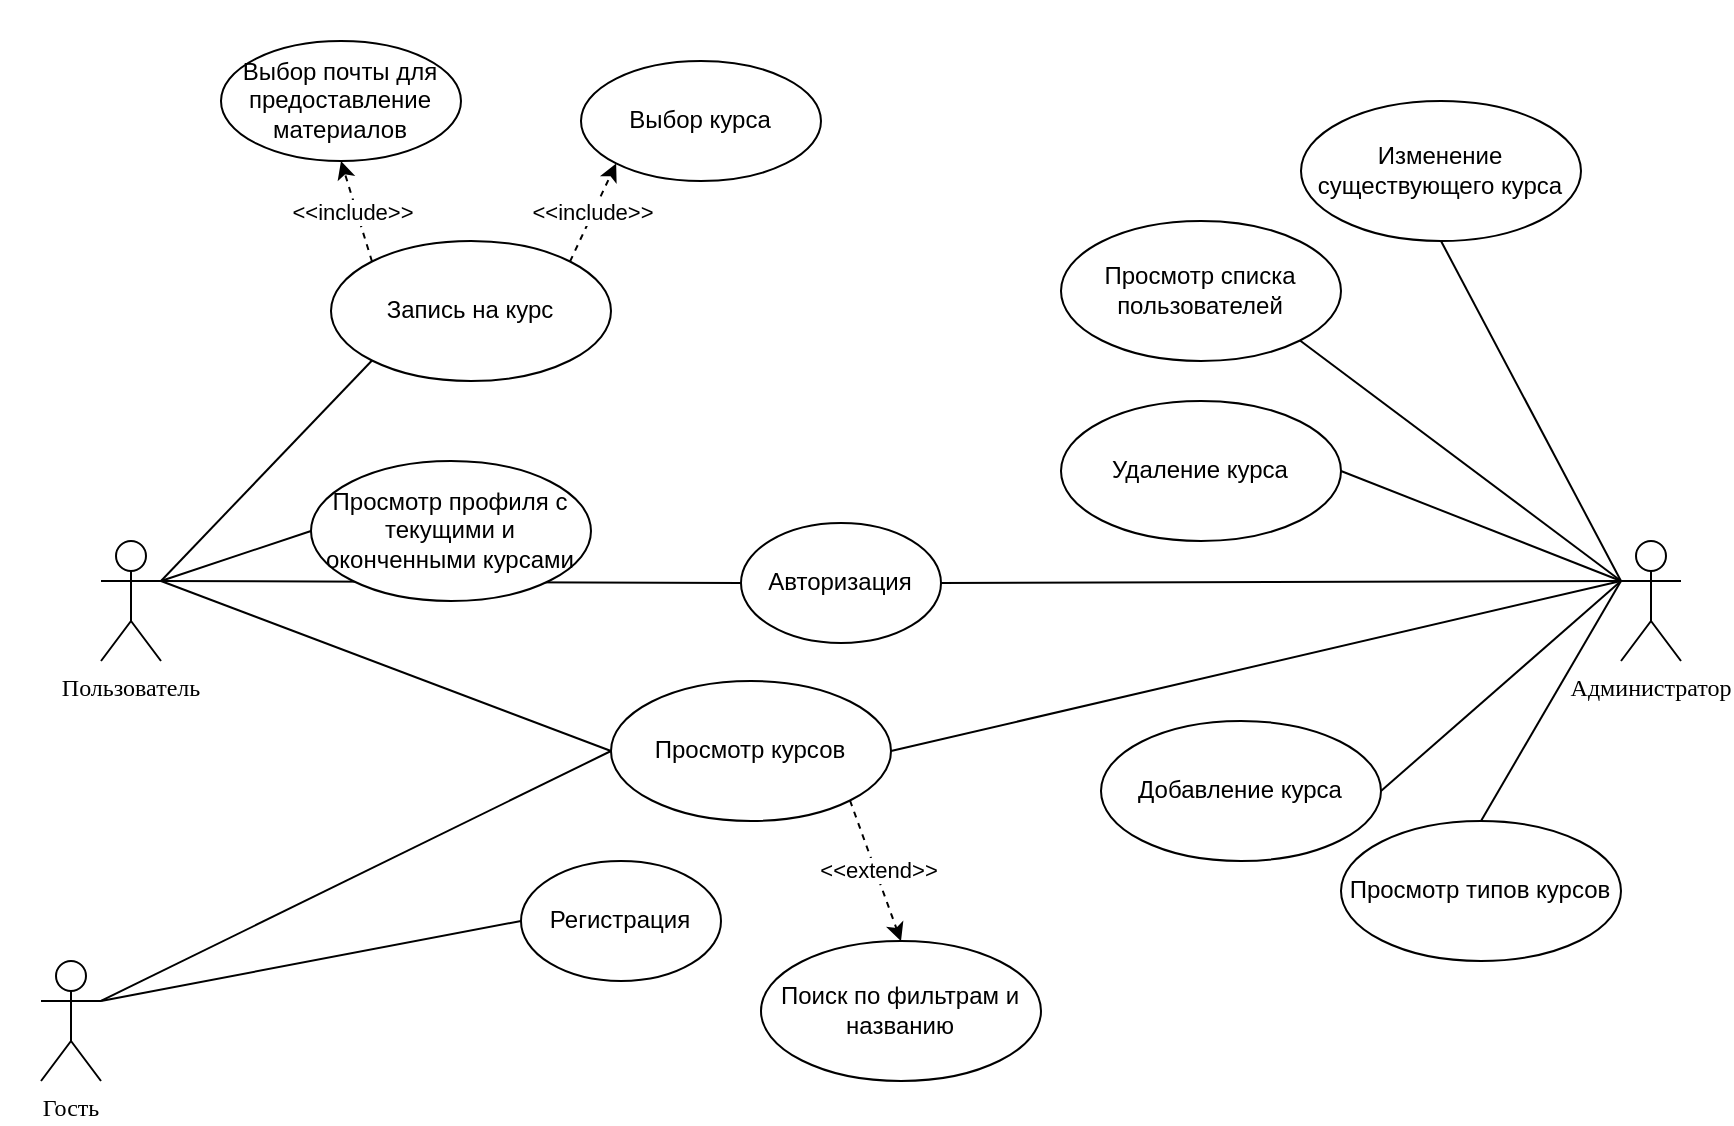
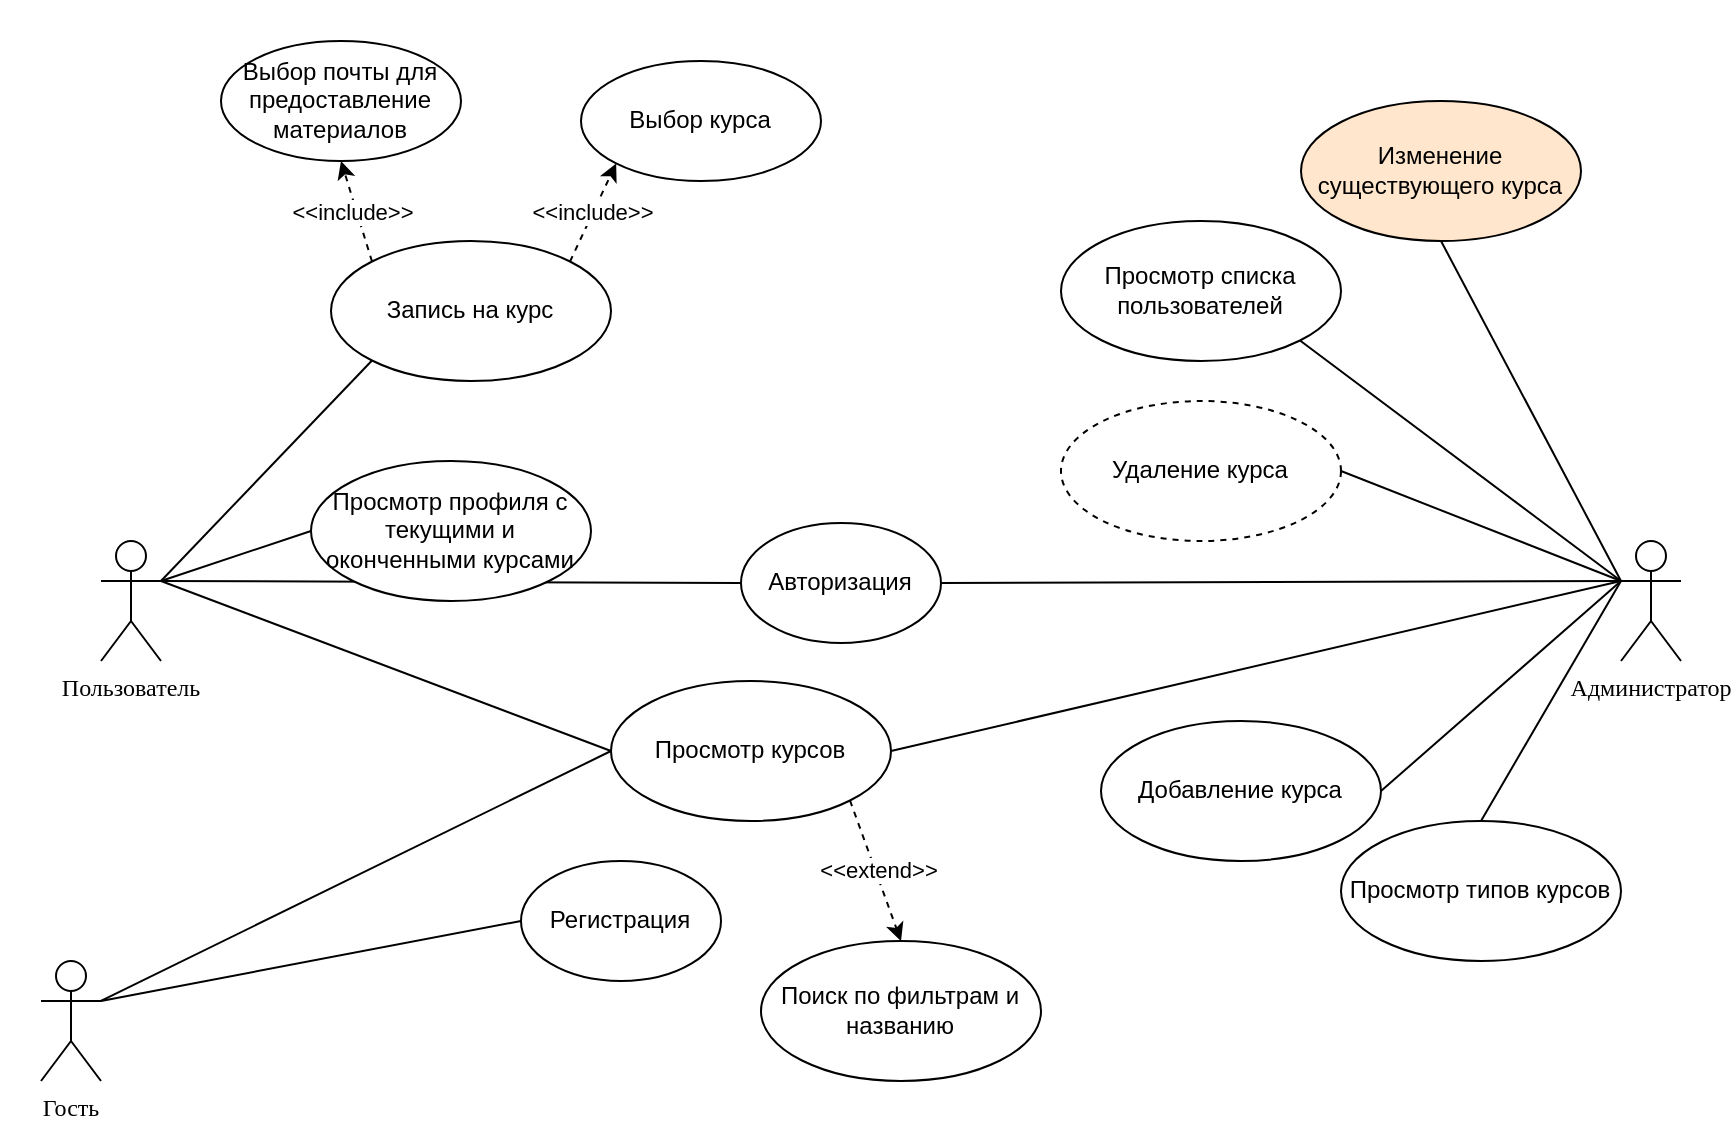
(1441, 171) -> (1441, 171)
(1201, 471) -> (1201, 471)
